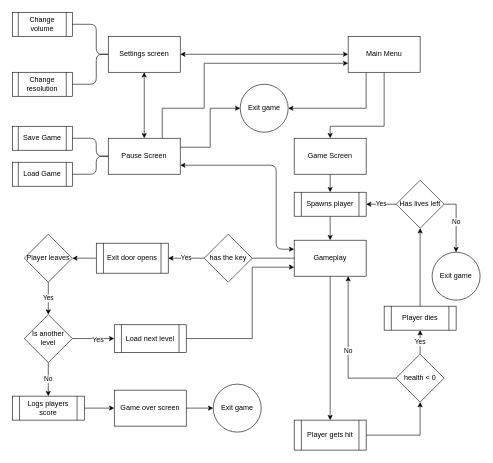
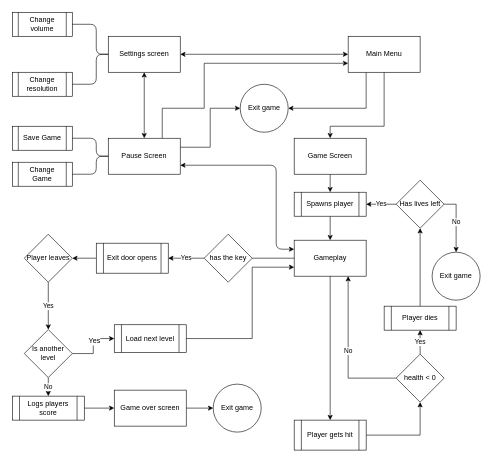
(42, 174) -> (42, 174)
(48, 339) -> (48, 354)
